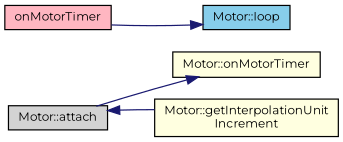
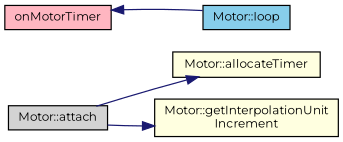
(151, 26) -> (163, 9)
(246, 65) -> (246, 65)
(137, 110) -> (125, 126)
